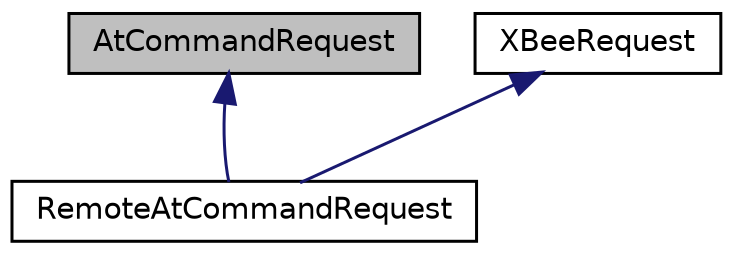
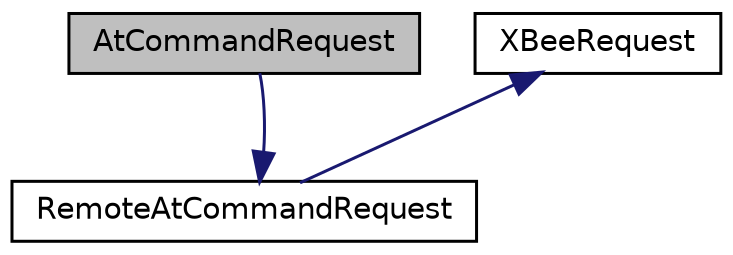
(224, 143) -> (264, 113)
